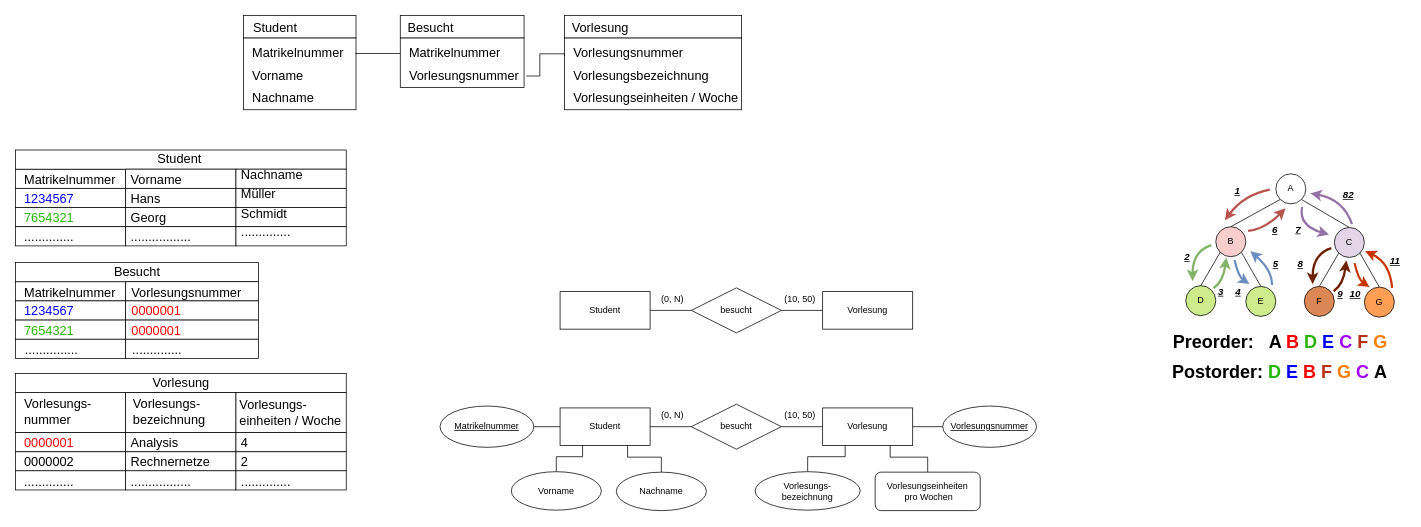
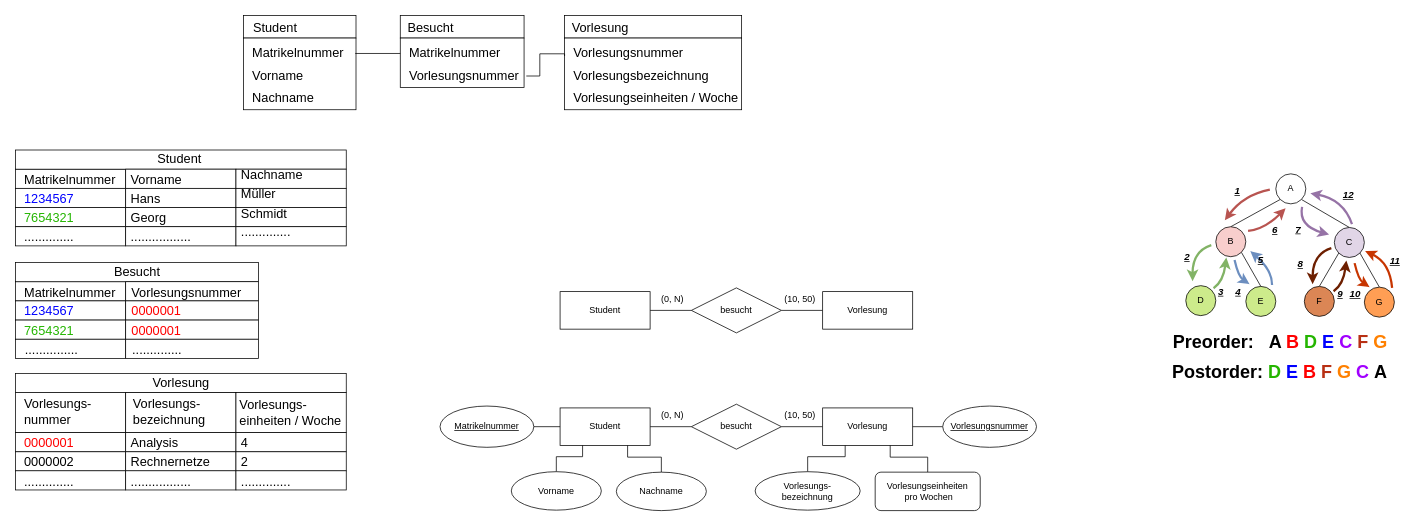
(1348, 194) -> (1348, 194)
(1275, 263) -> (1260, 259)
(1210, 269) -> none
